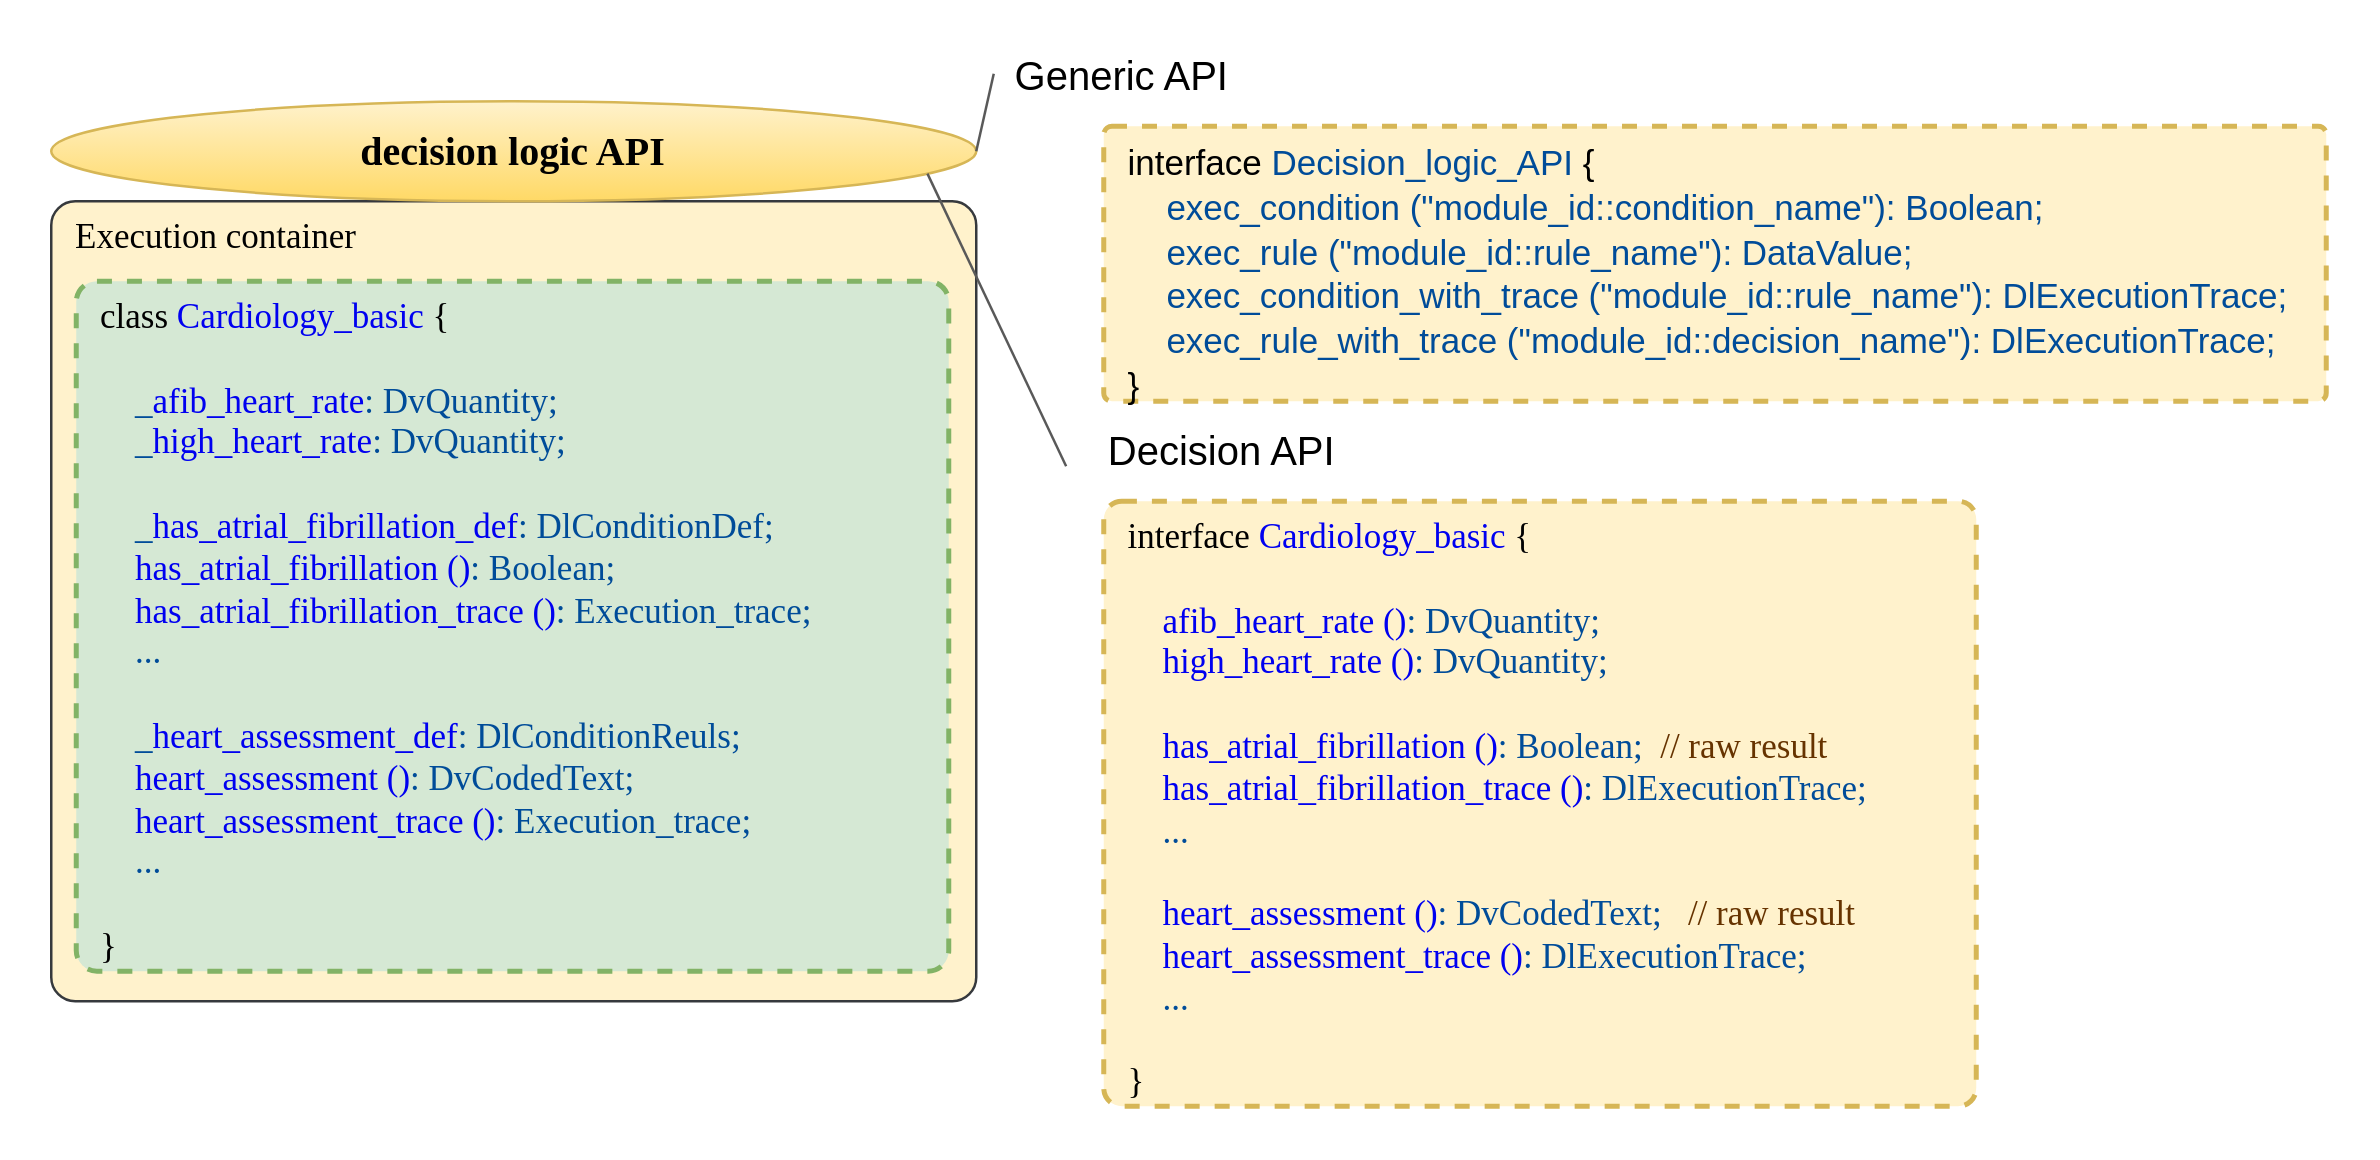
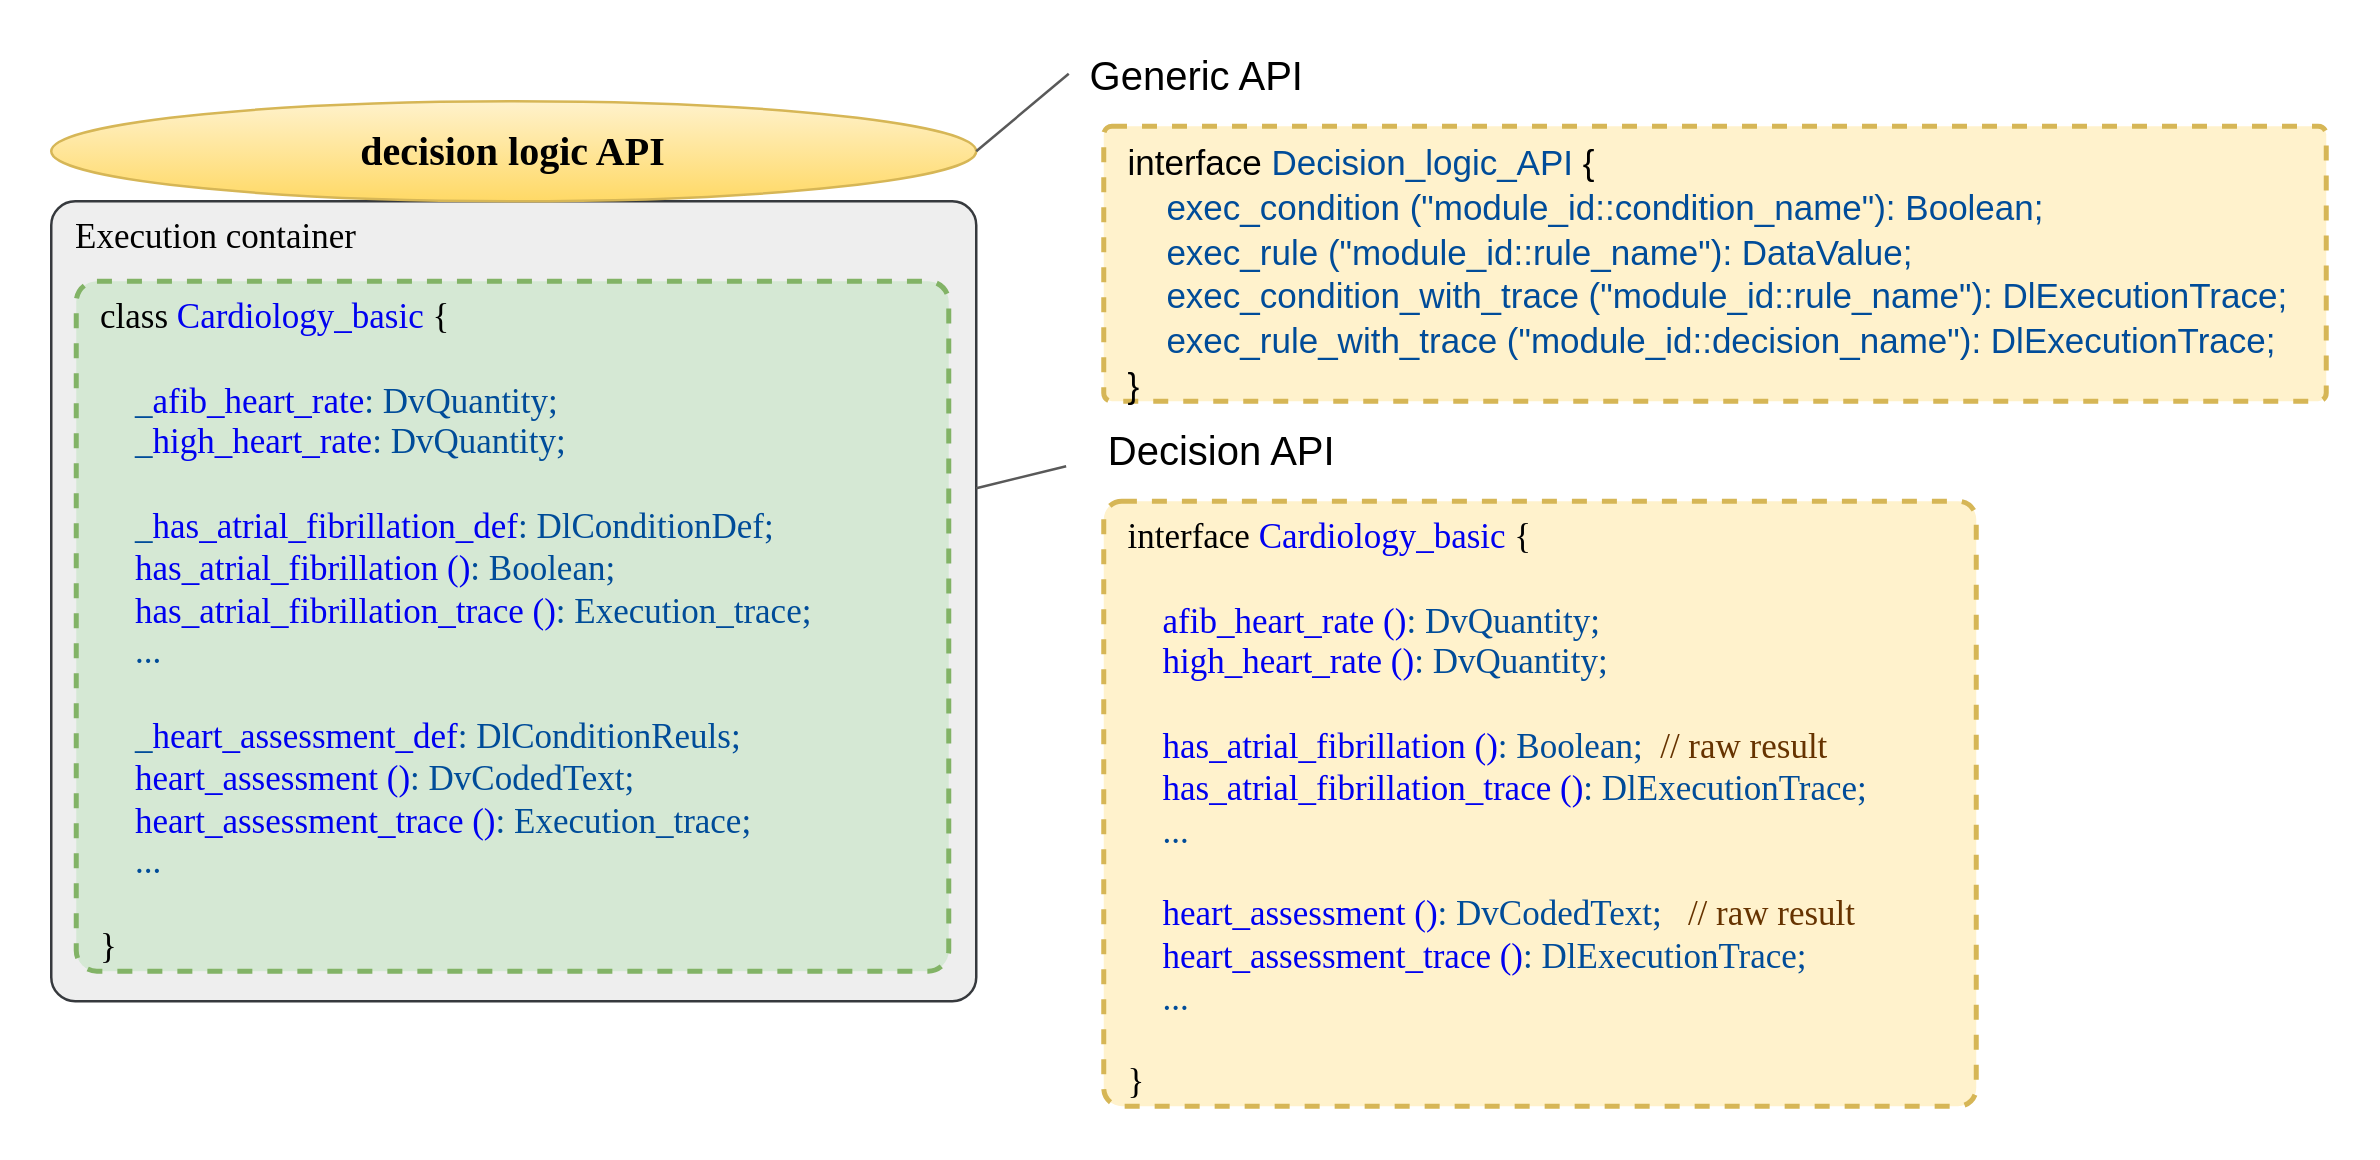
(1121, 76) -> (1196, 76)
(249, 240) -> (249, 240)
(997, 320) -> (1021, 477)
